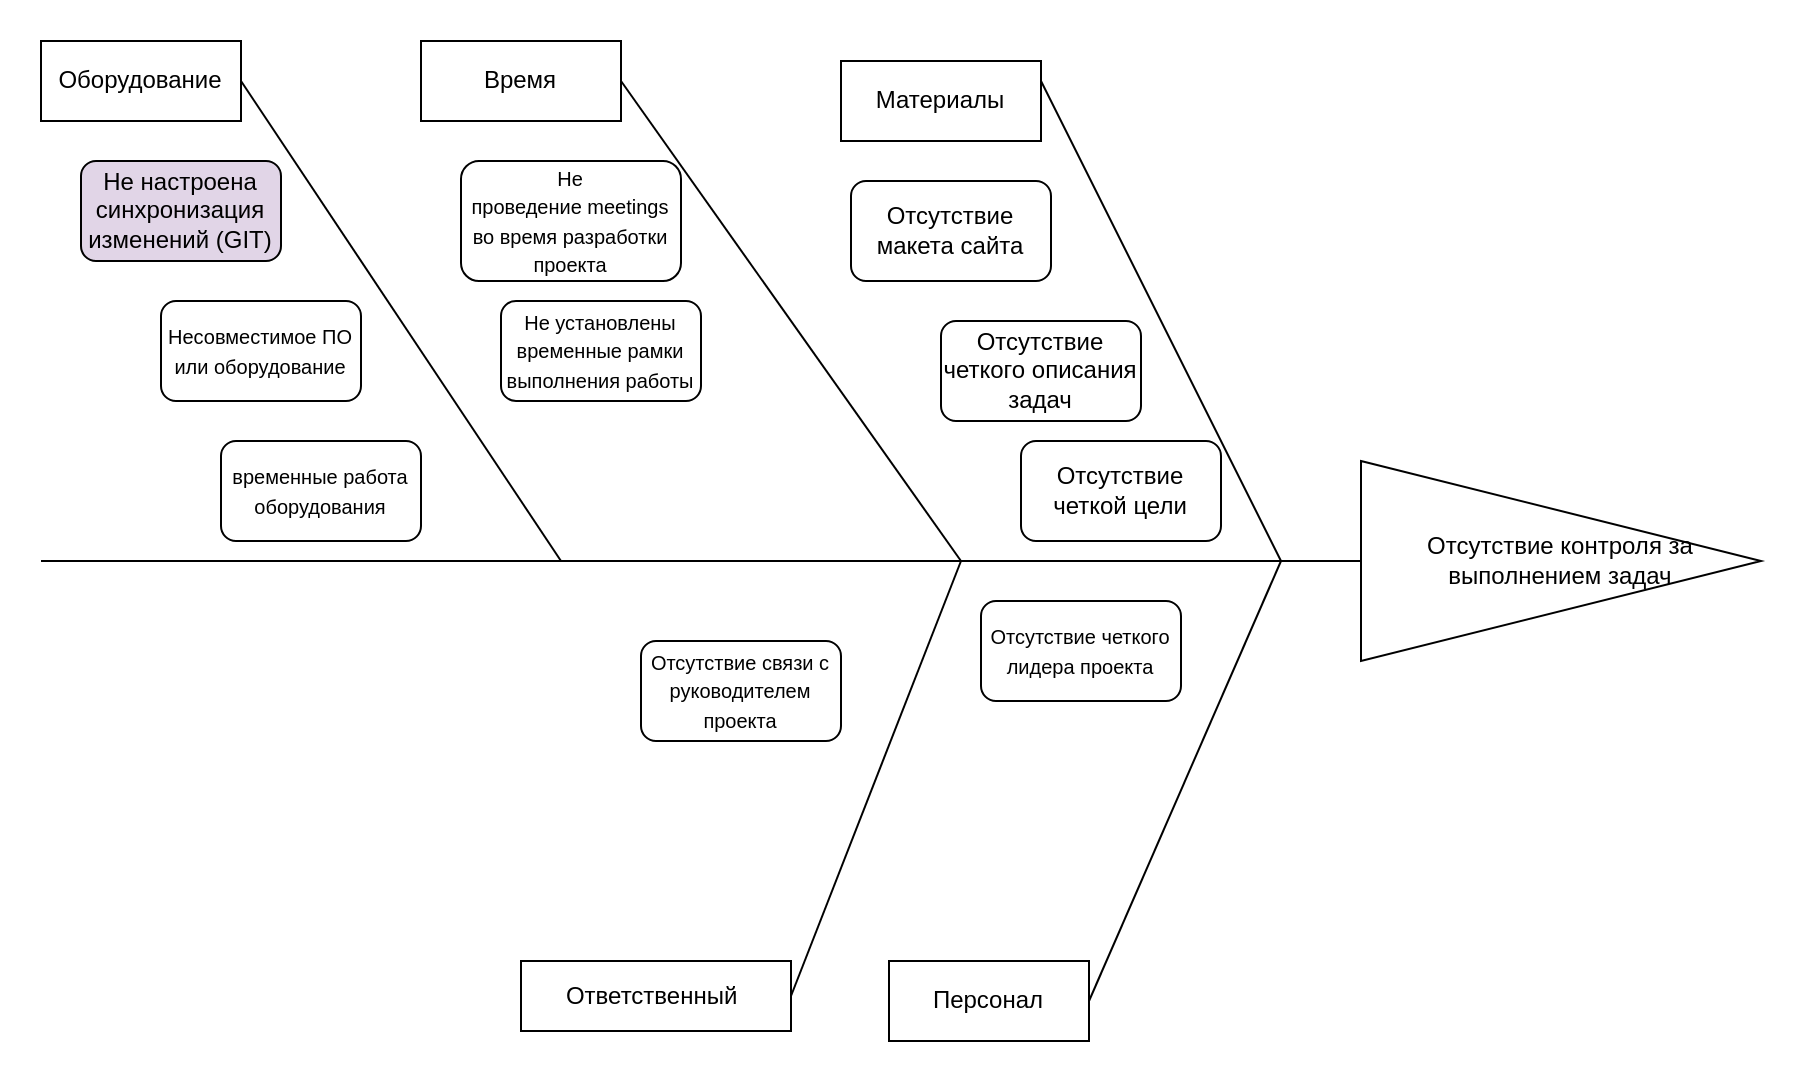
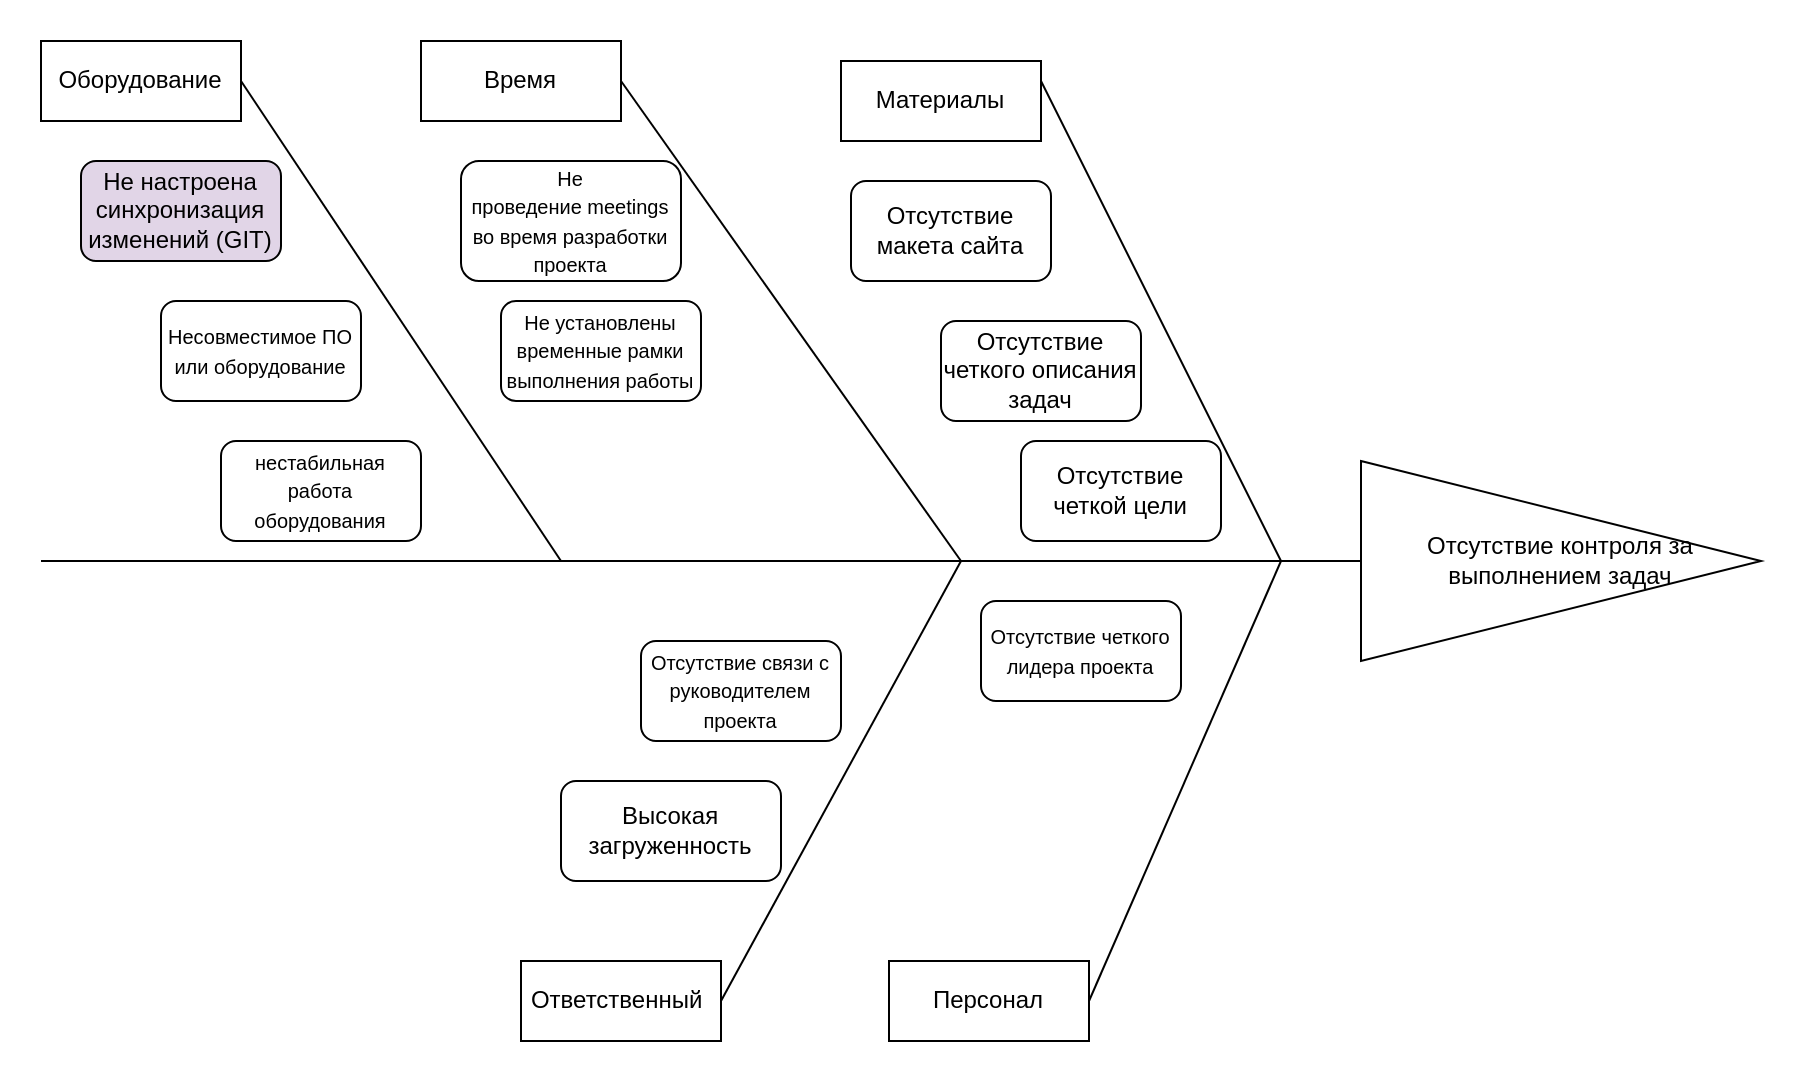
(321, 491) -> (321, 491)
none -> (671, 831)
(656, 996) -> (621, 1001)
